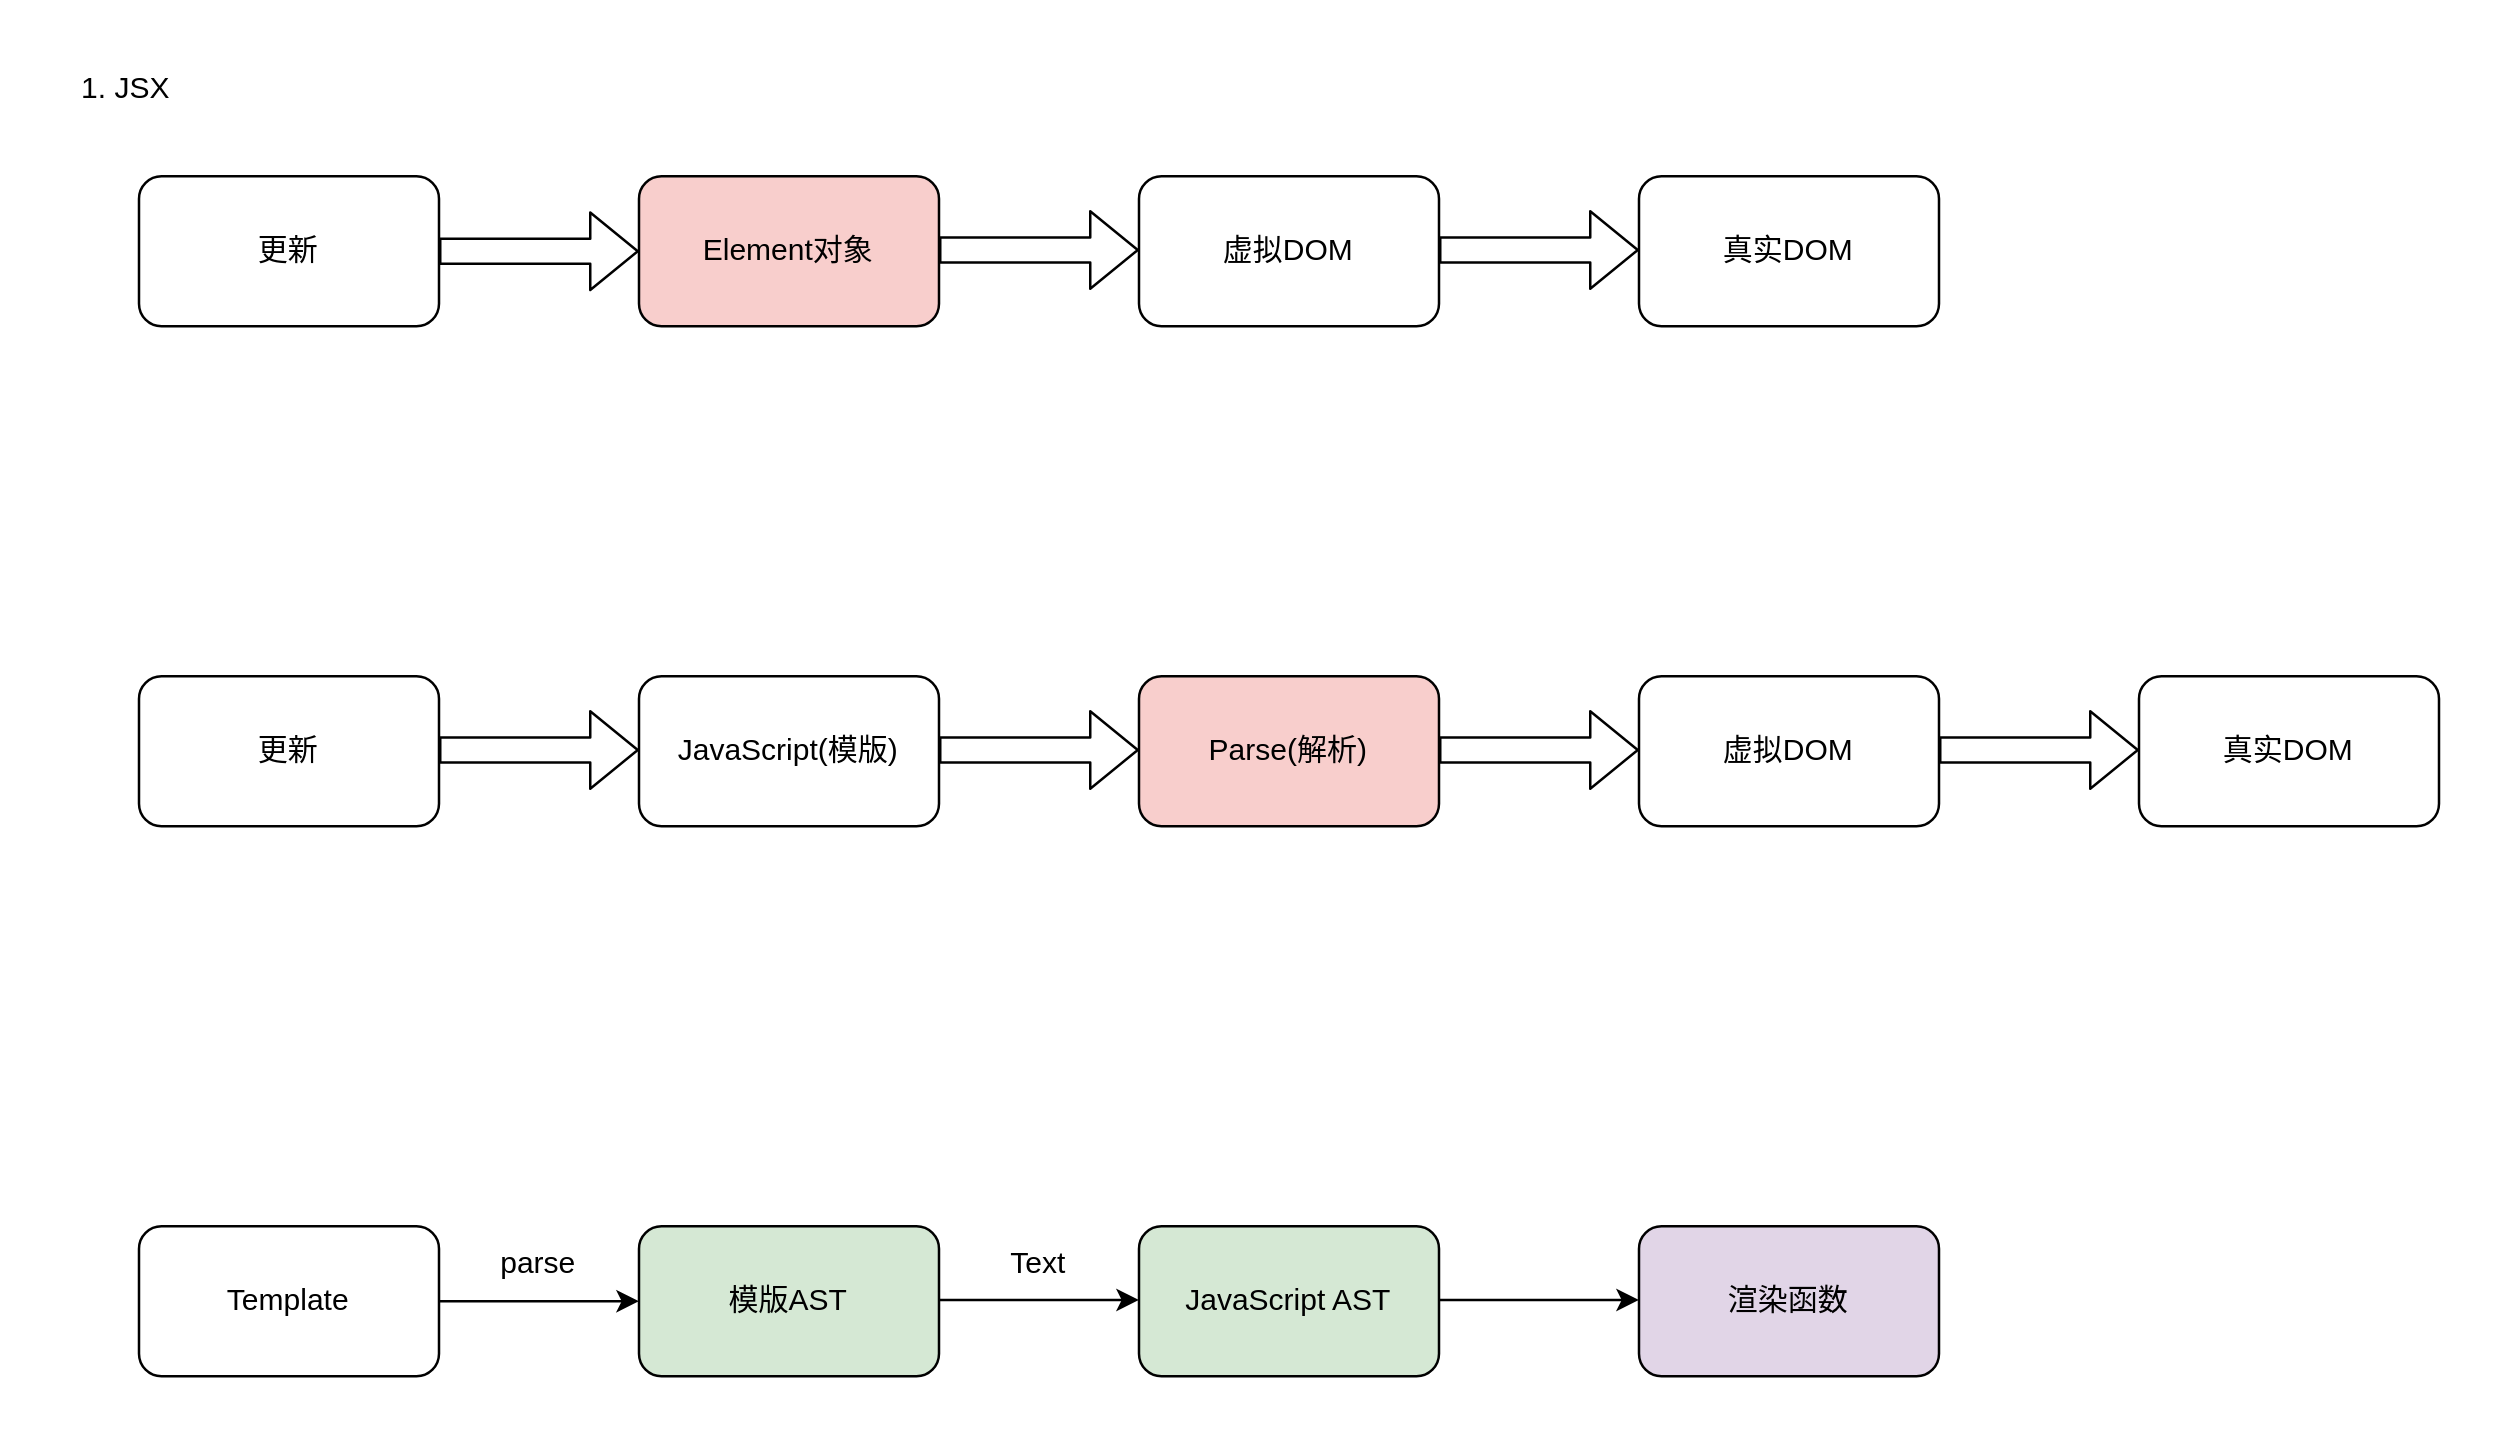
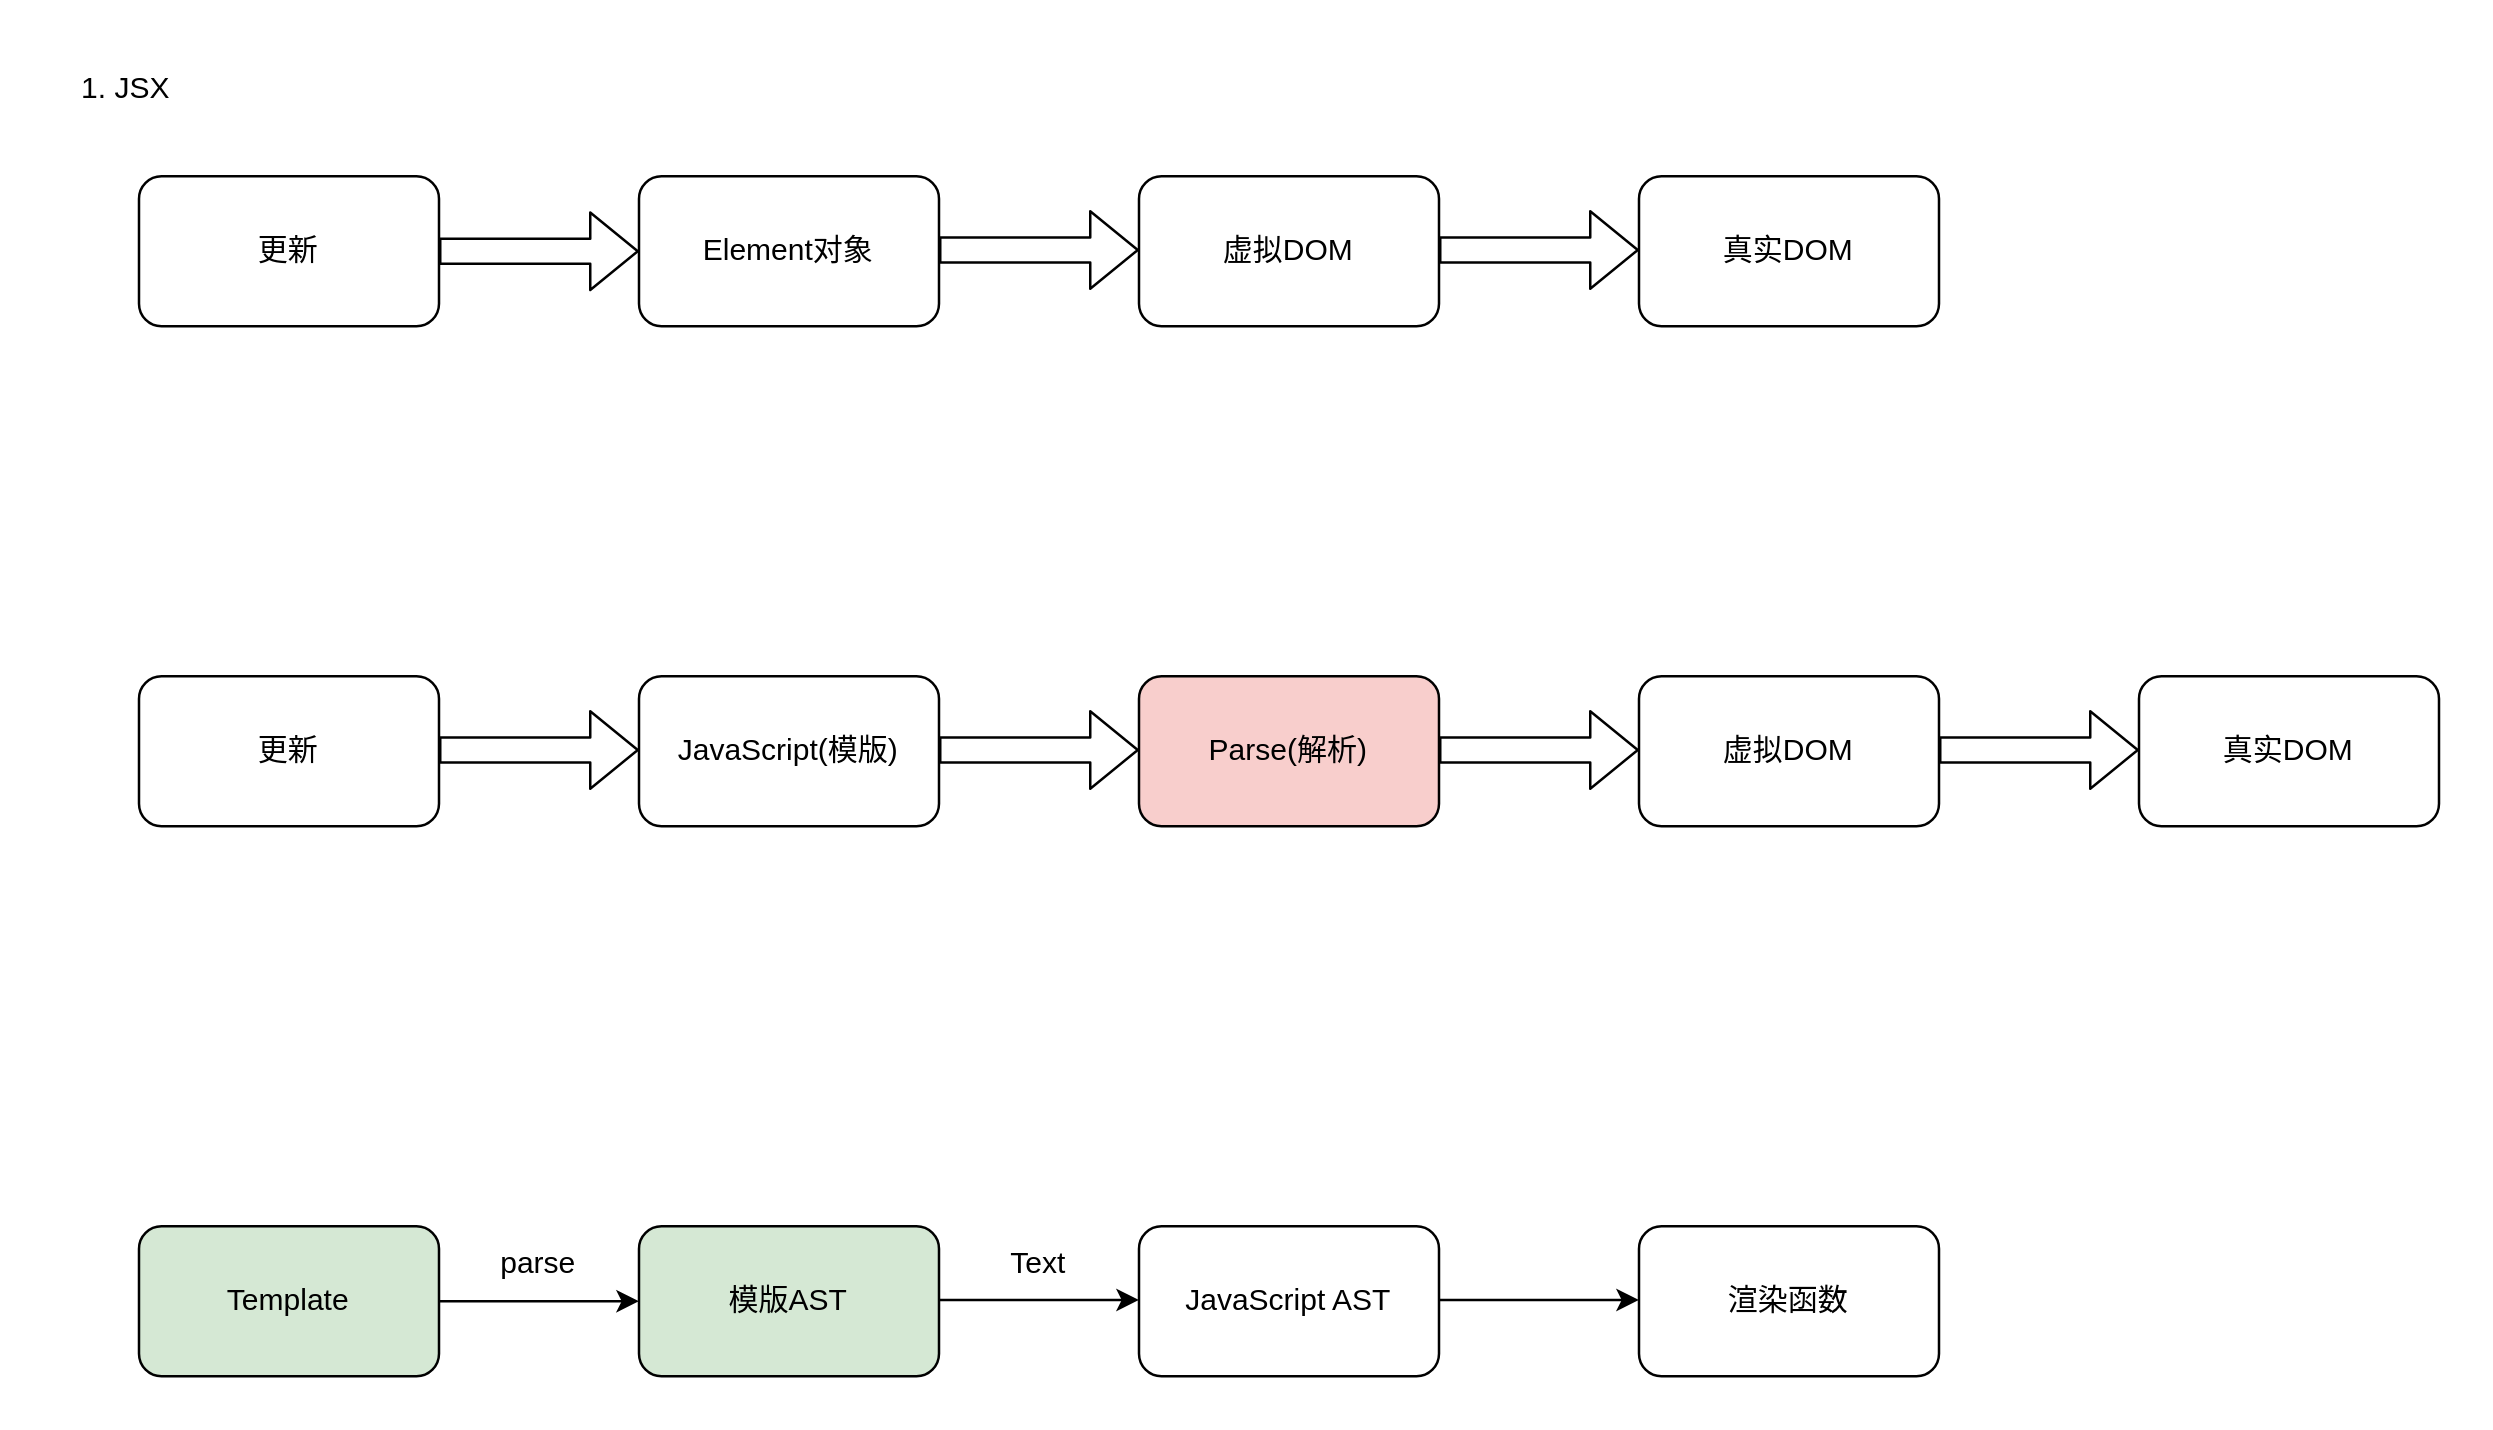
(789, 251) -> (789, 251)
(289, 1301) -> (289, 1301)
(1289, 1301) -> (1289, 1301)
(1789, 1301) -> (1789, 1301)
